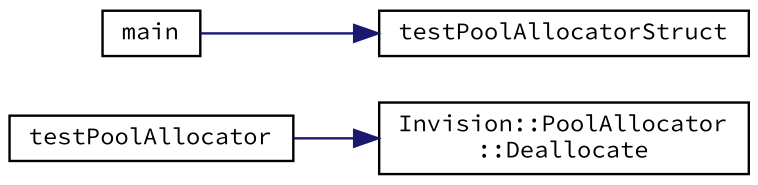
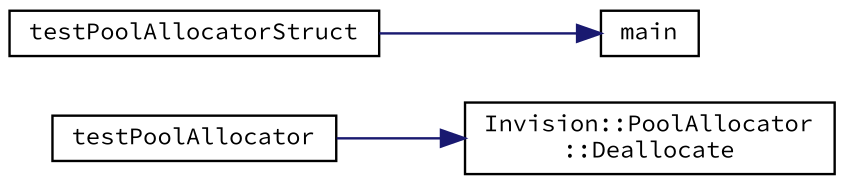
(277, 33) -> (478, 33)
